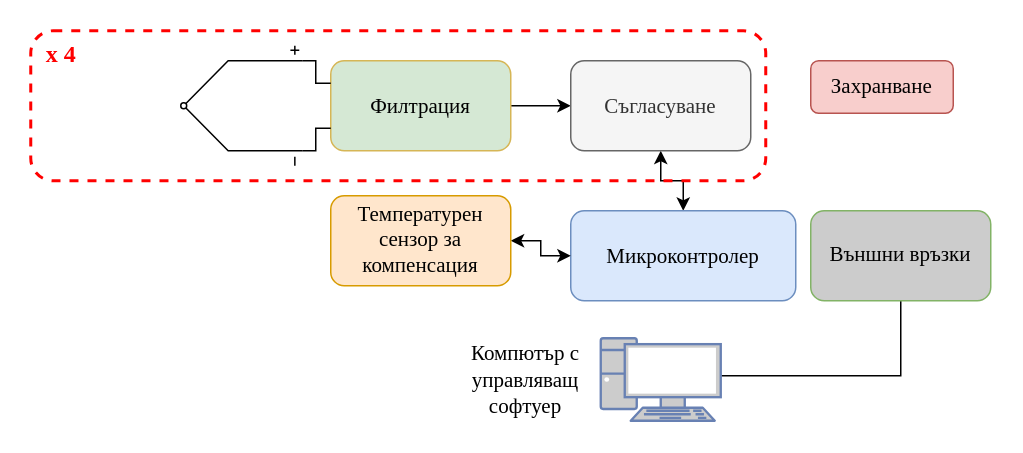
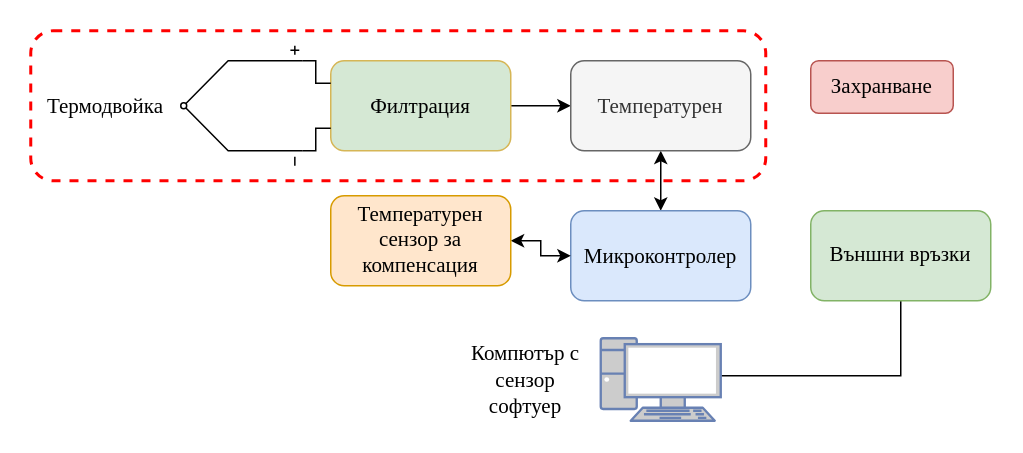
(61, 53) -> none
none -> (106, 106)
(661, 106) -> (661, 106)
(683, 256) -> (661, 256)
(901, 256) -> (901, 256)
(526, 380) -> (526, 380)
